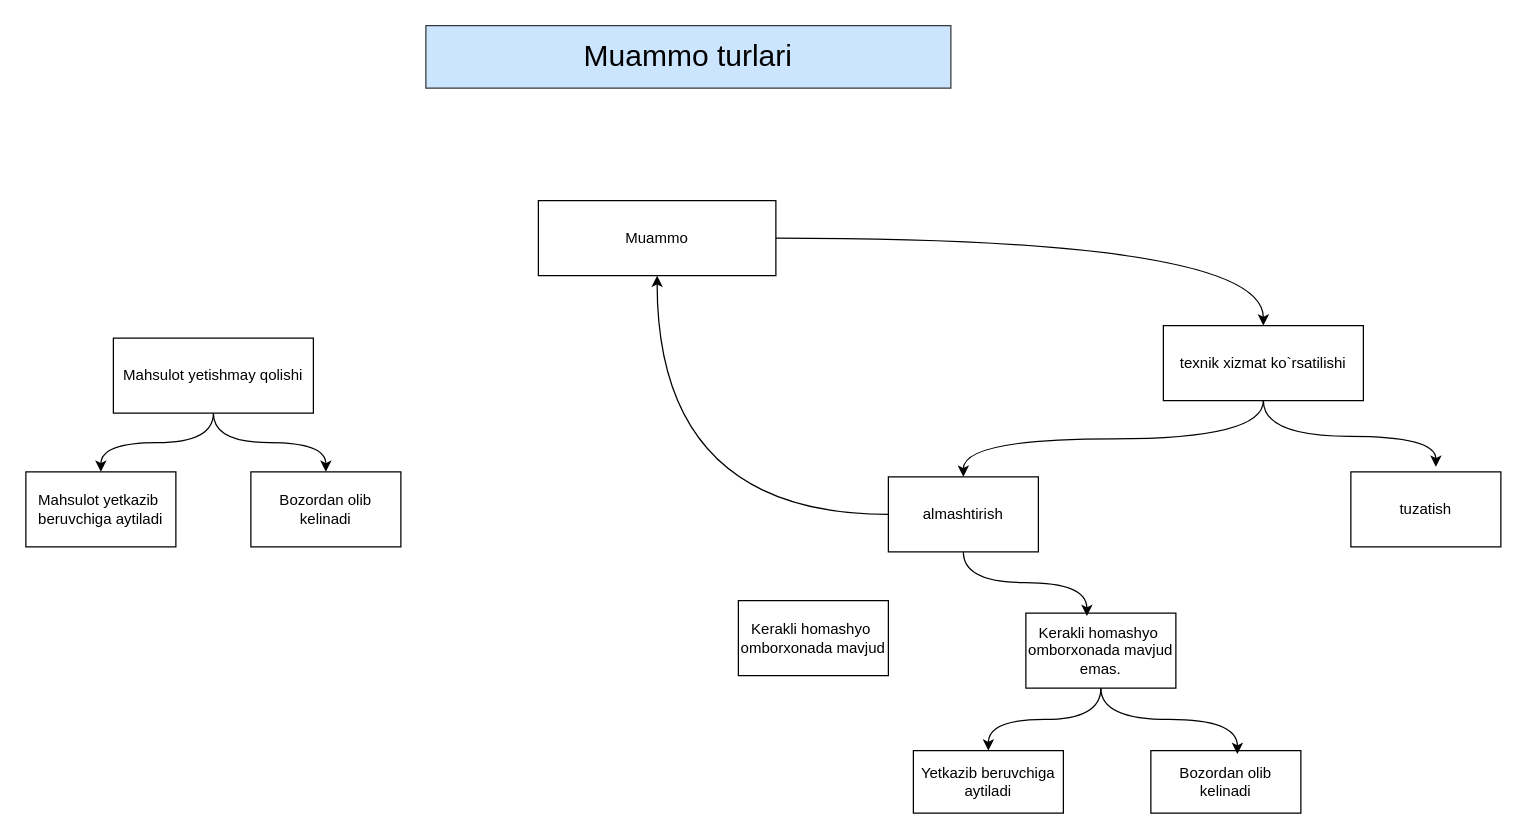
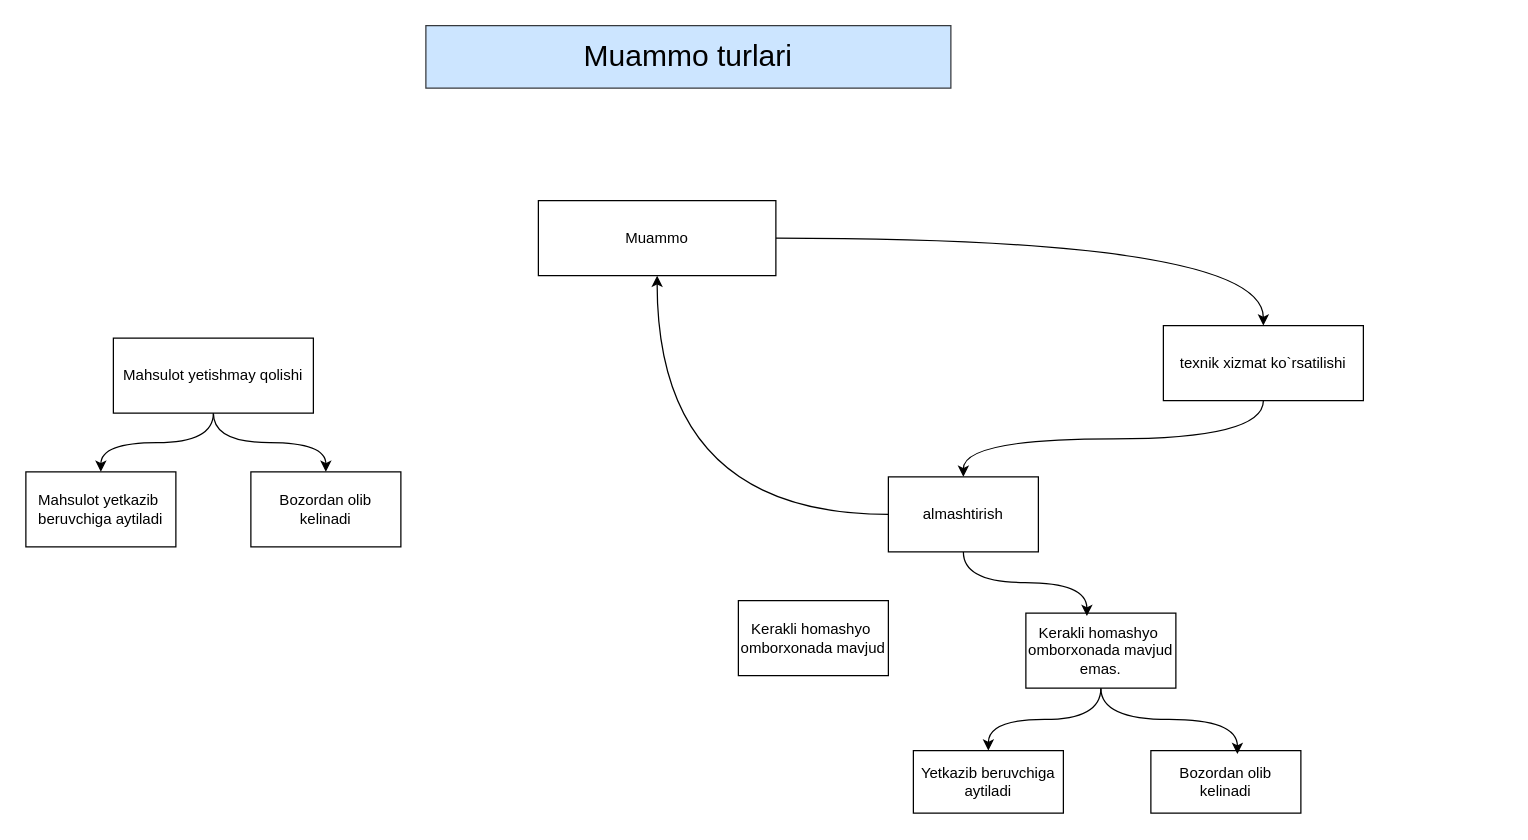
(1347, 436) -> none
(1426, 509) -> none
